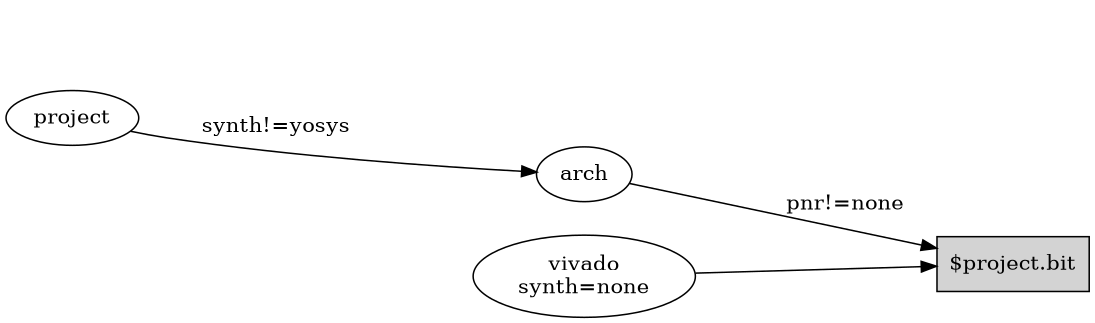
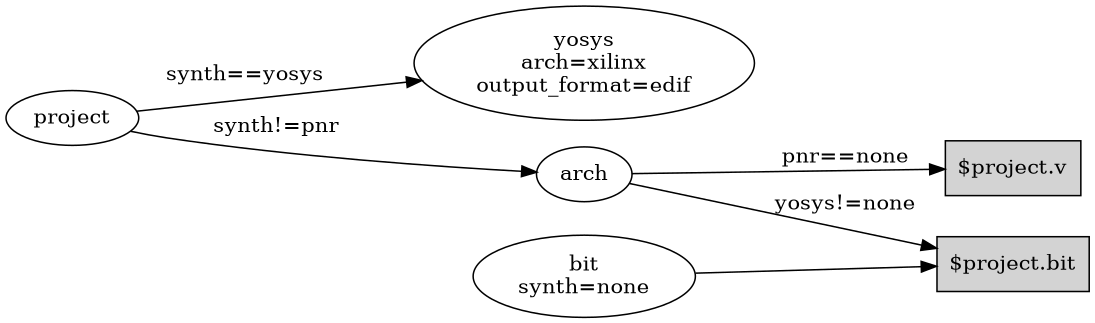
none -> (584, 63)
(276, 126) -> (276, 126)
none -> (1013, 168)
(846, 204) -> (846, 204)
(584, 276) -> (584, 276)
